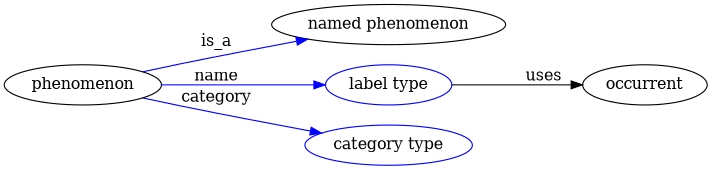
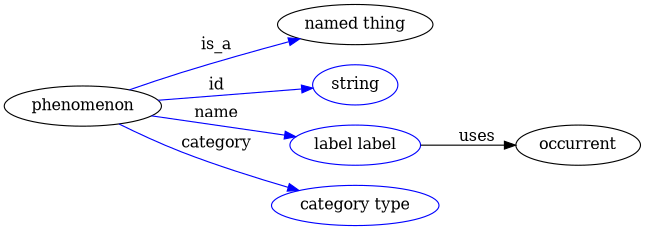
(389, 25) -> (355, 25)
none -> (355, 85)
(389, 85) -> (355, 145)
